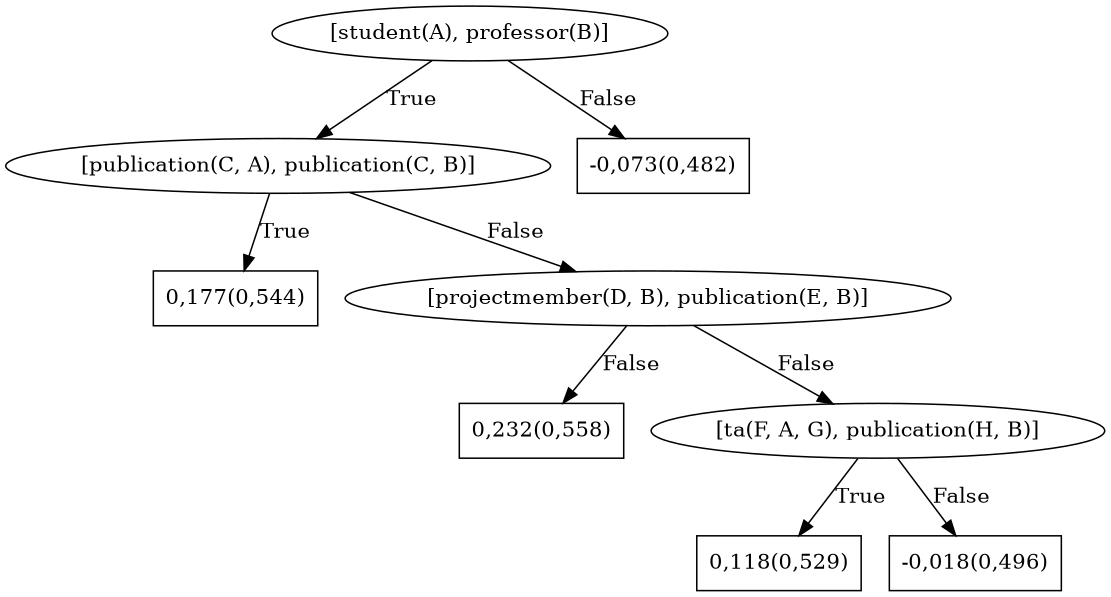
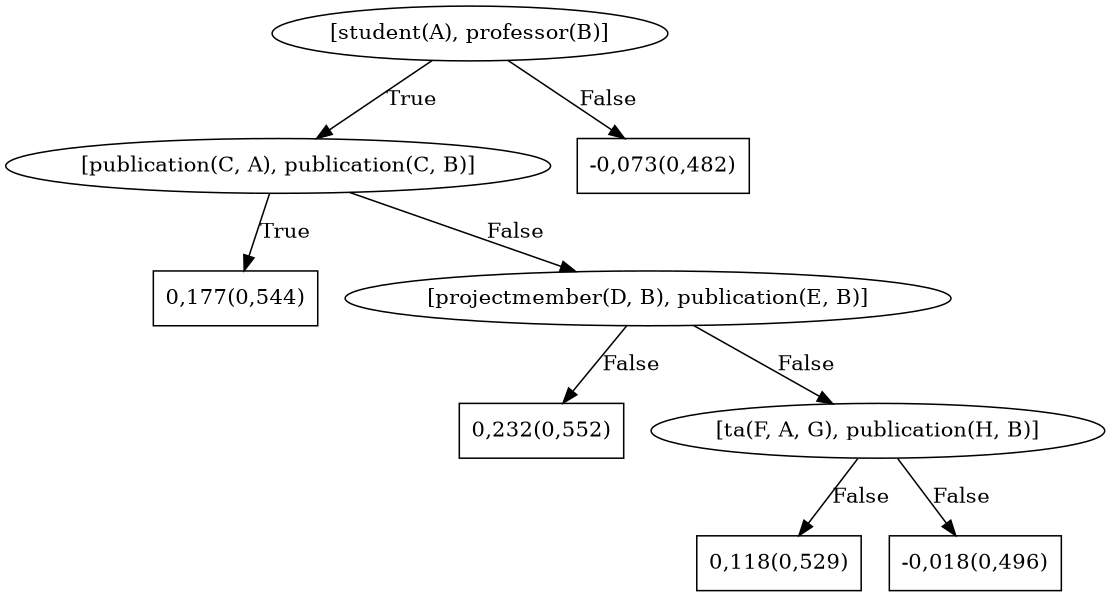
(542, 431) -> (542, 431)
(861, 497) -> (861, 497)
